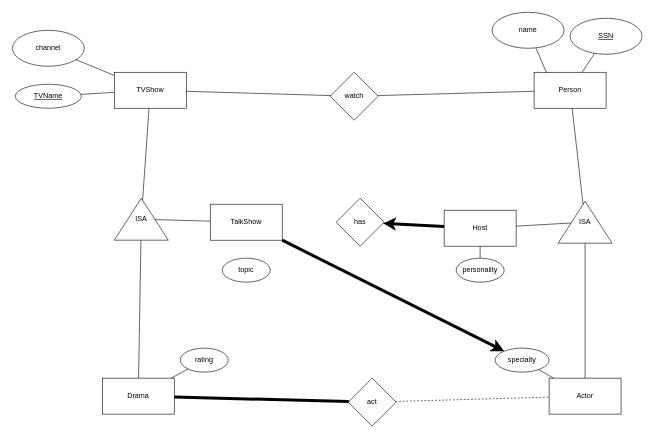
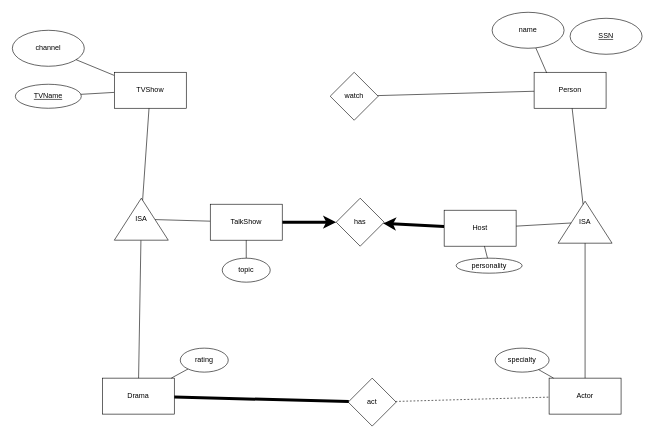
(589, 63) -> none
(259, 93) -> none
none -> (246, 249)
(480, 270) -> (489, 266)
(389, 294) -> (305, 222)
